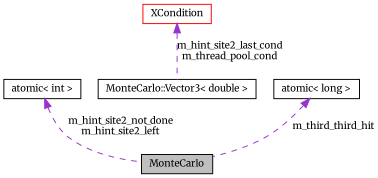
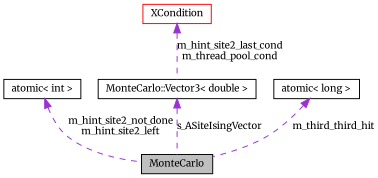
none -> (177, 131)
